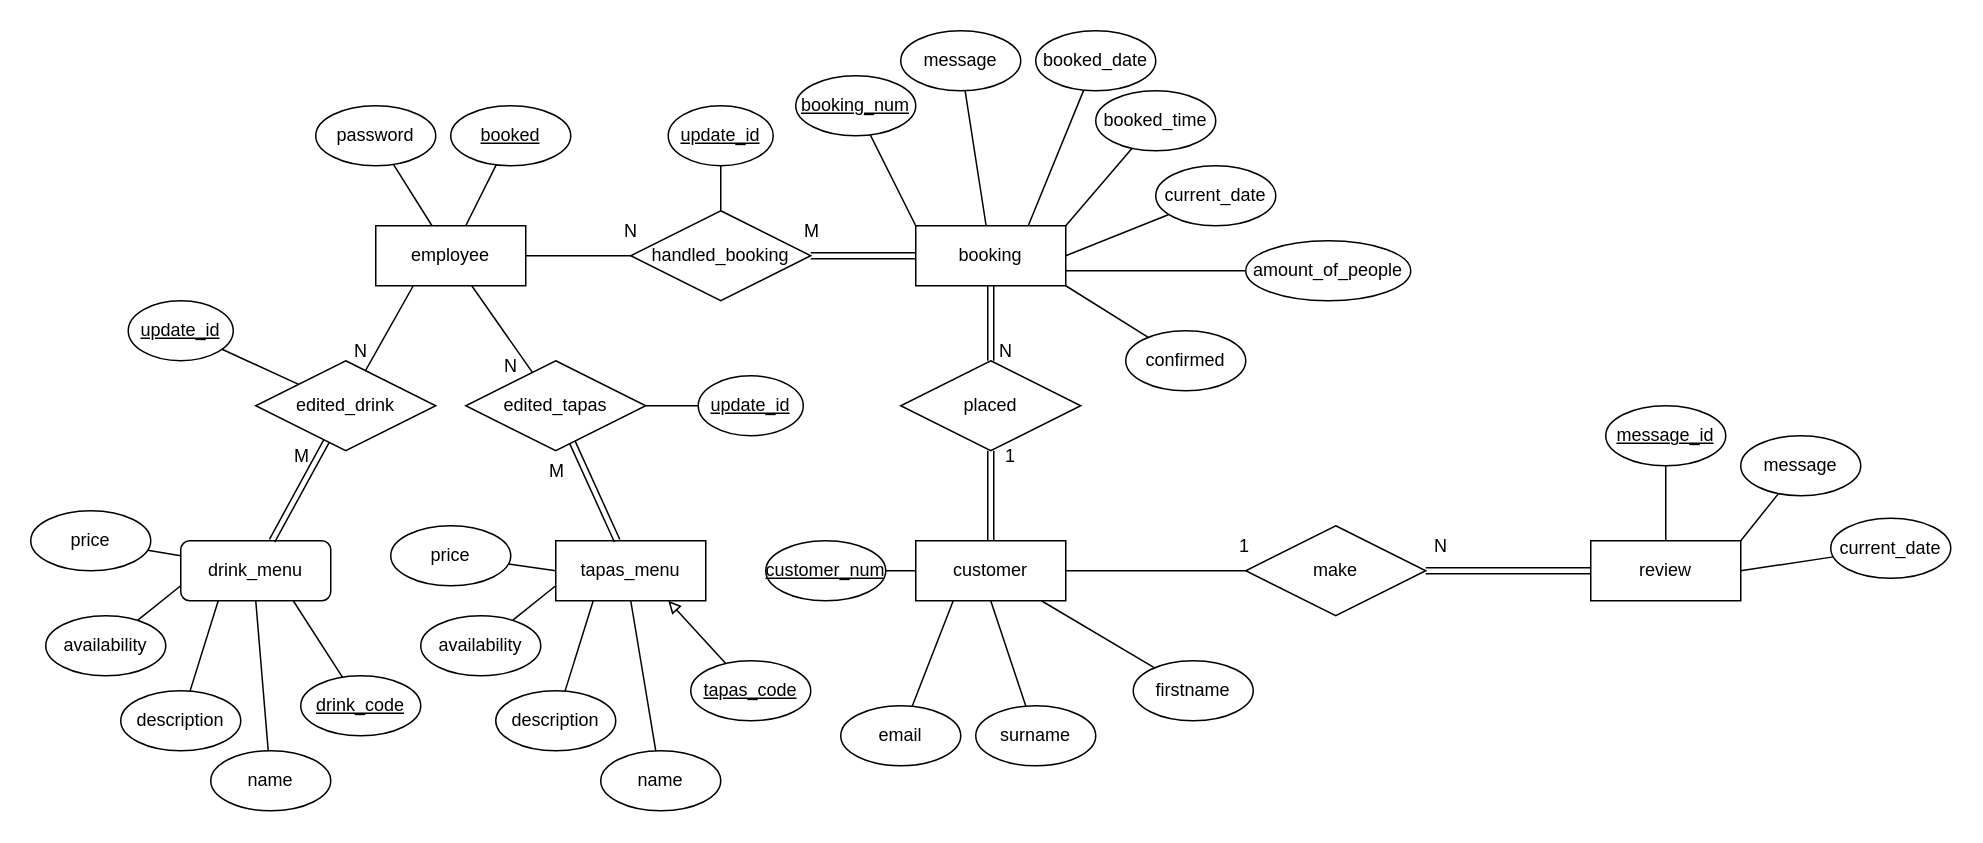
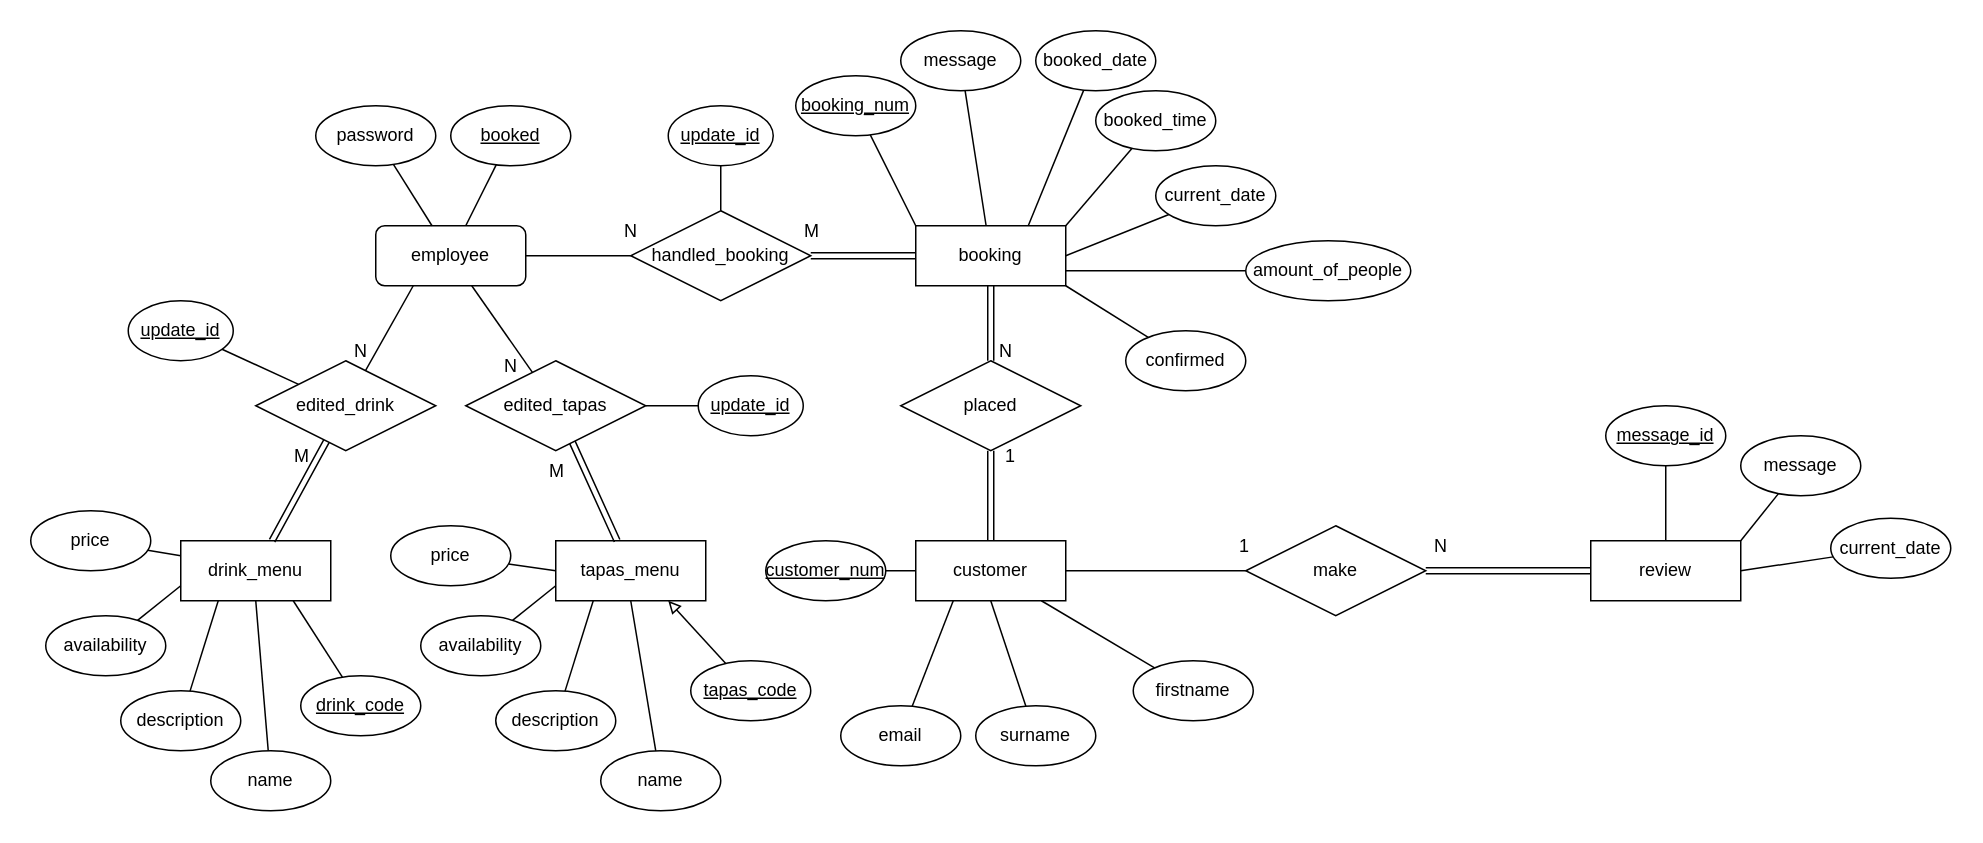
(451, 256) -> (451, 256)
(256, 571) -> (256, 571)
